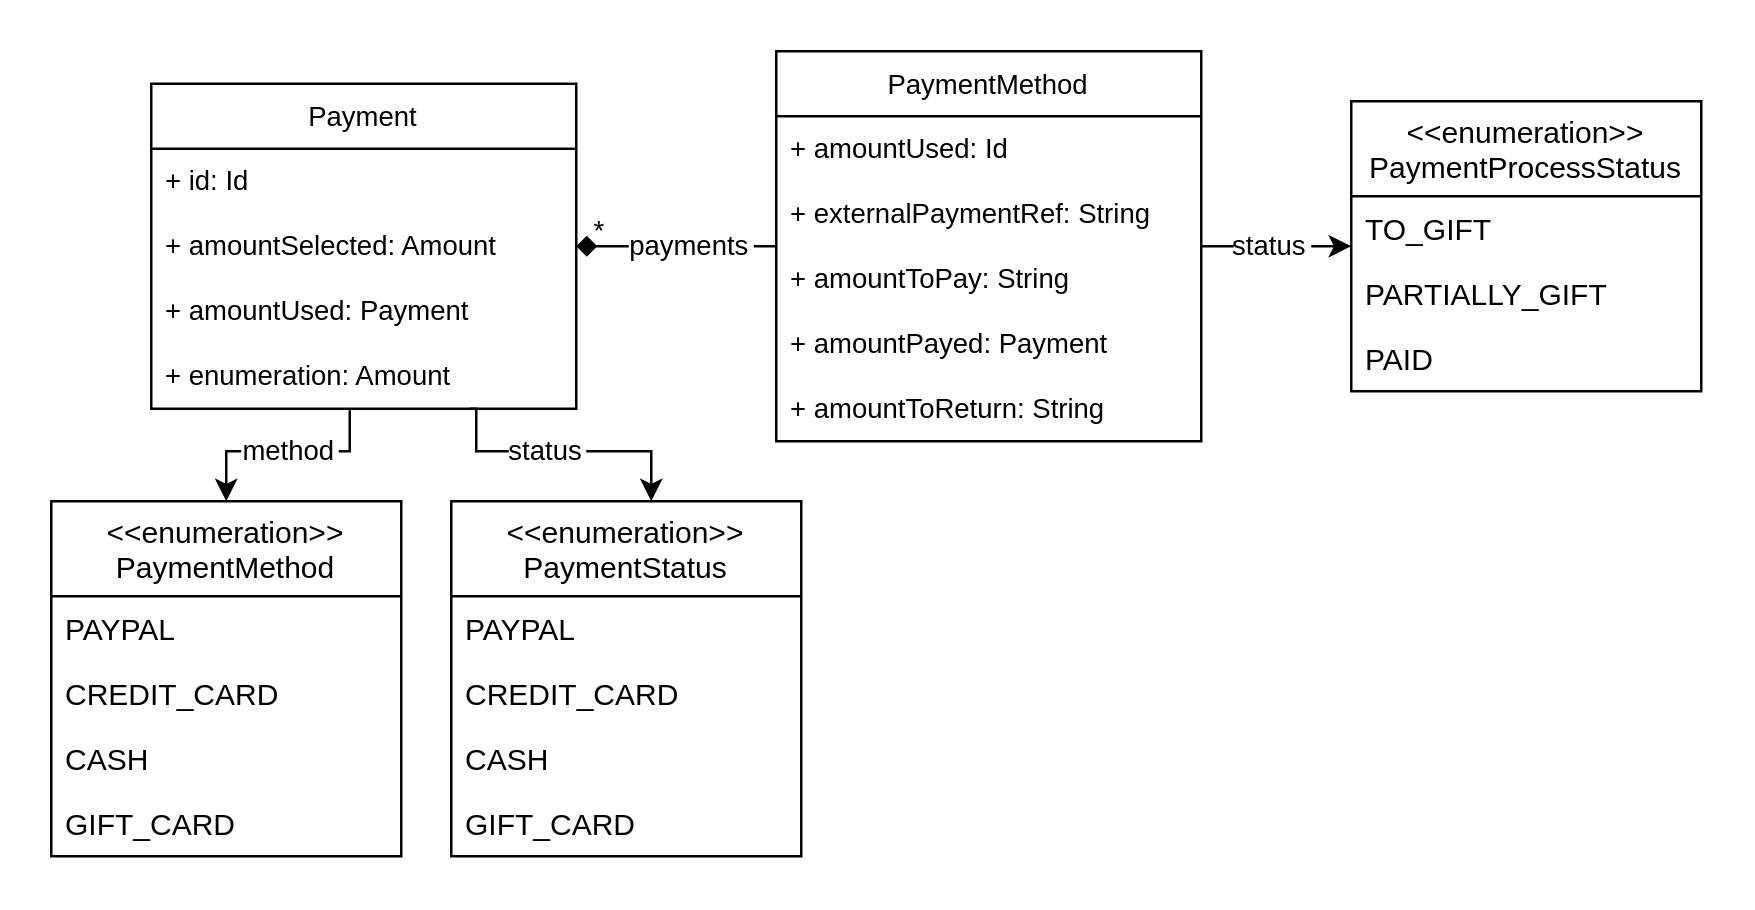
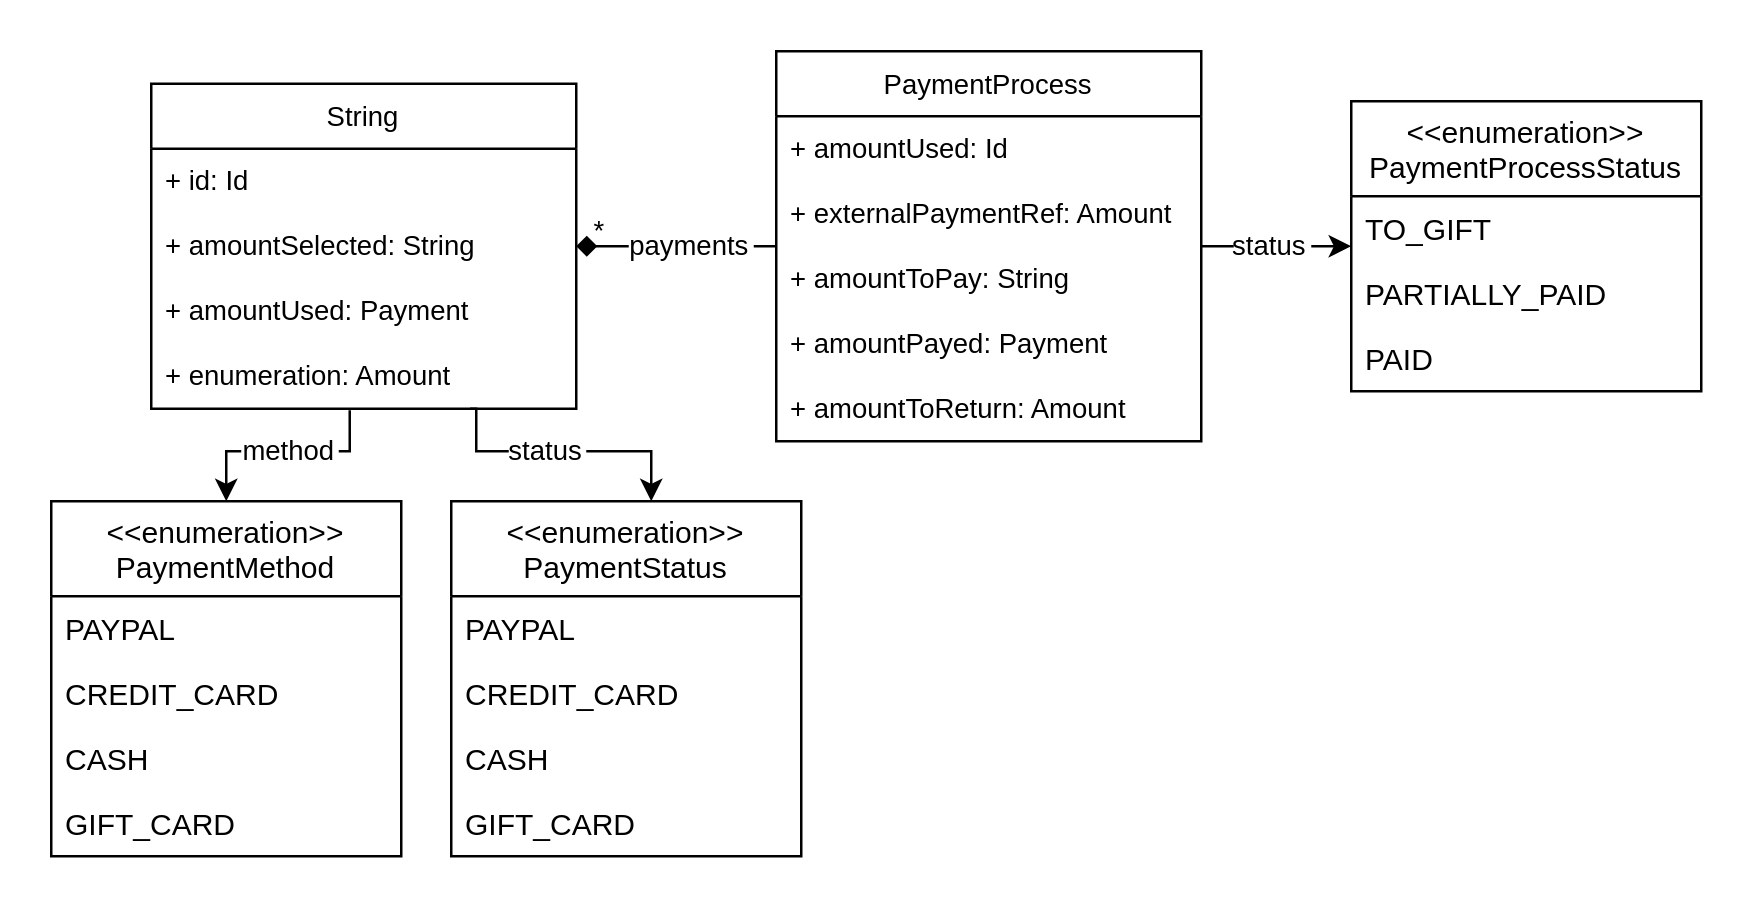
(988, 85) -> (988, 85)
(363, 117) -> (363, 117)
(988, 213) -> (991, 213)
(336, 246) -> (332, 246)
(1483, 295) -> (1483, 295)
(961, 408) -> (964, 408)
